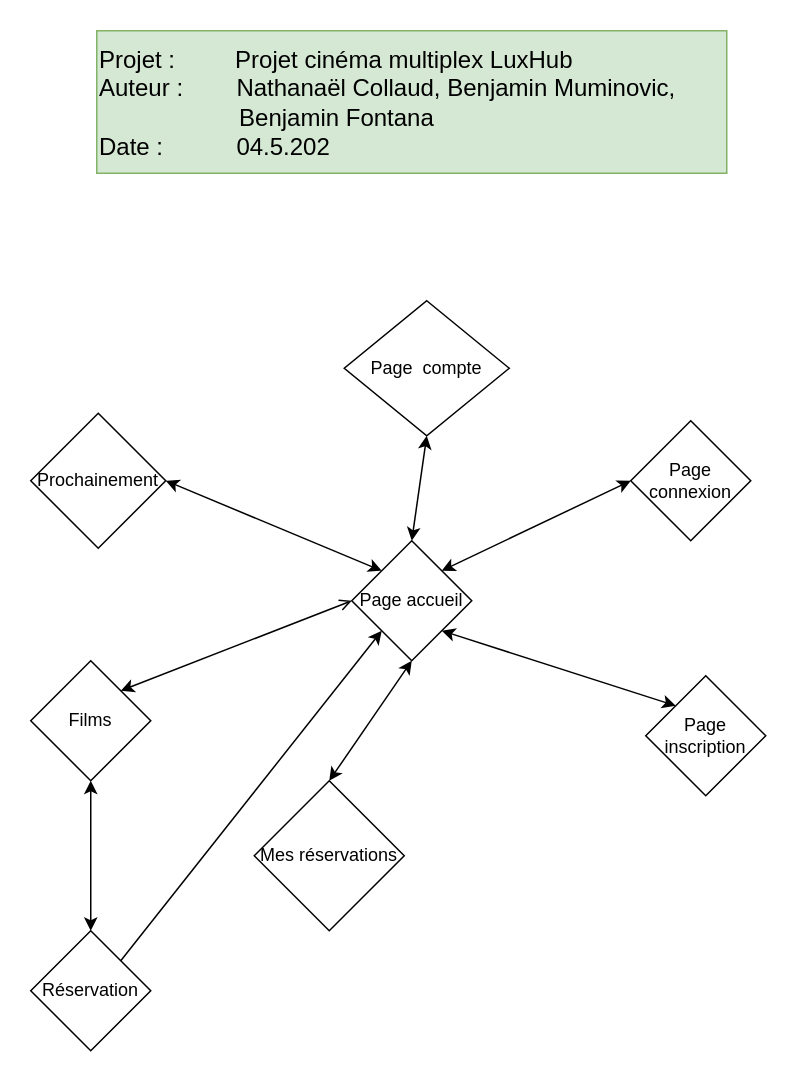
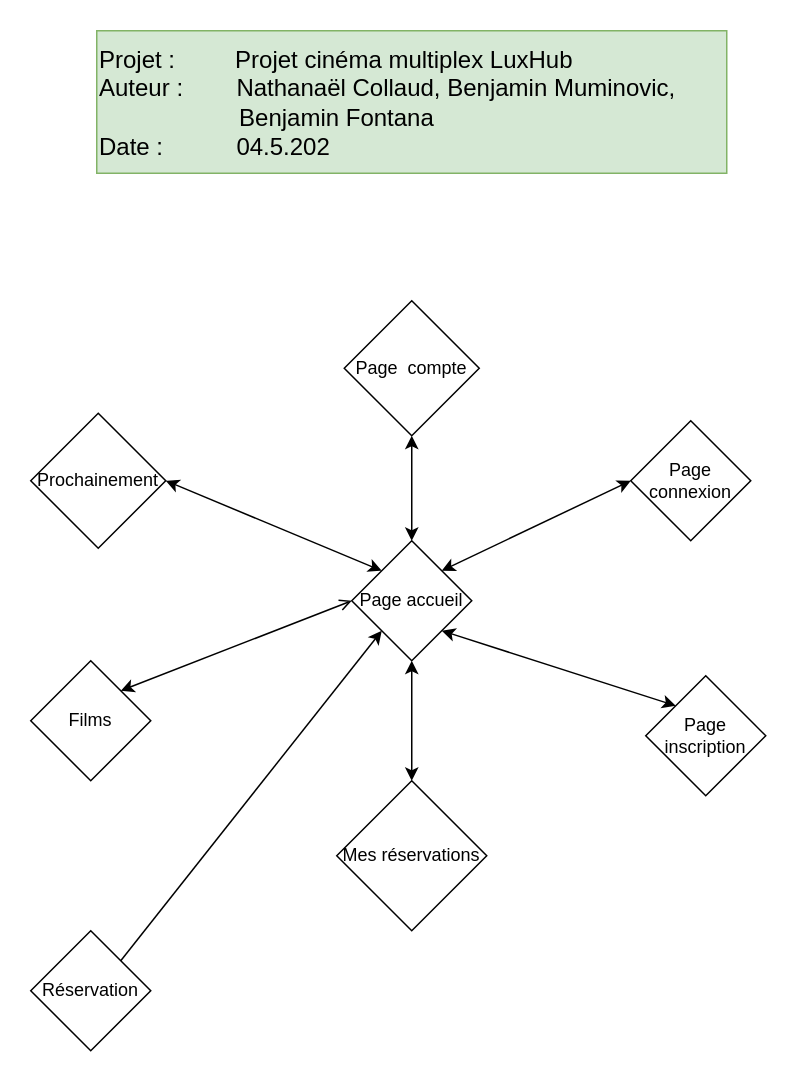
(427, 368) -> (412, 368)
(91, 856) -> none
(329, 856) -> (412, 856)
